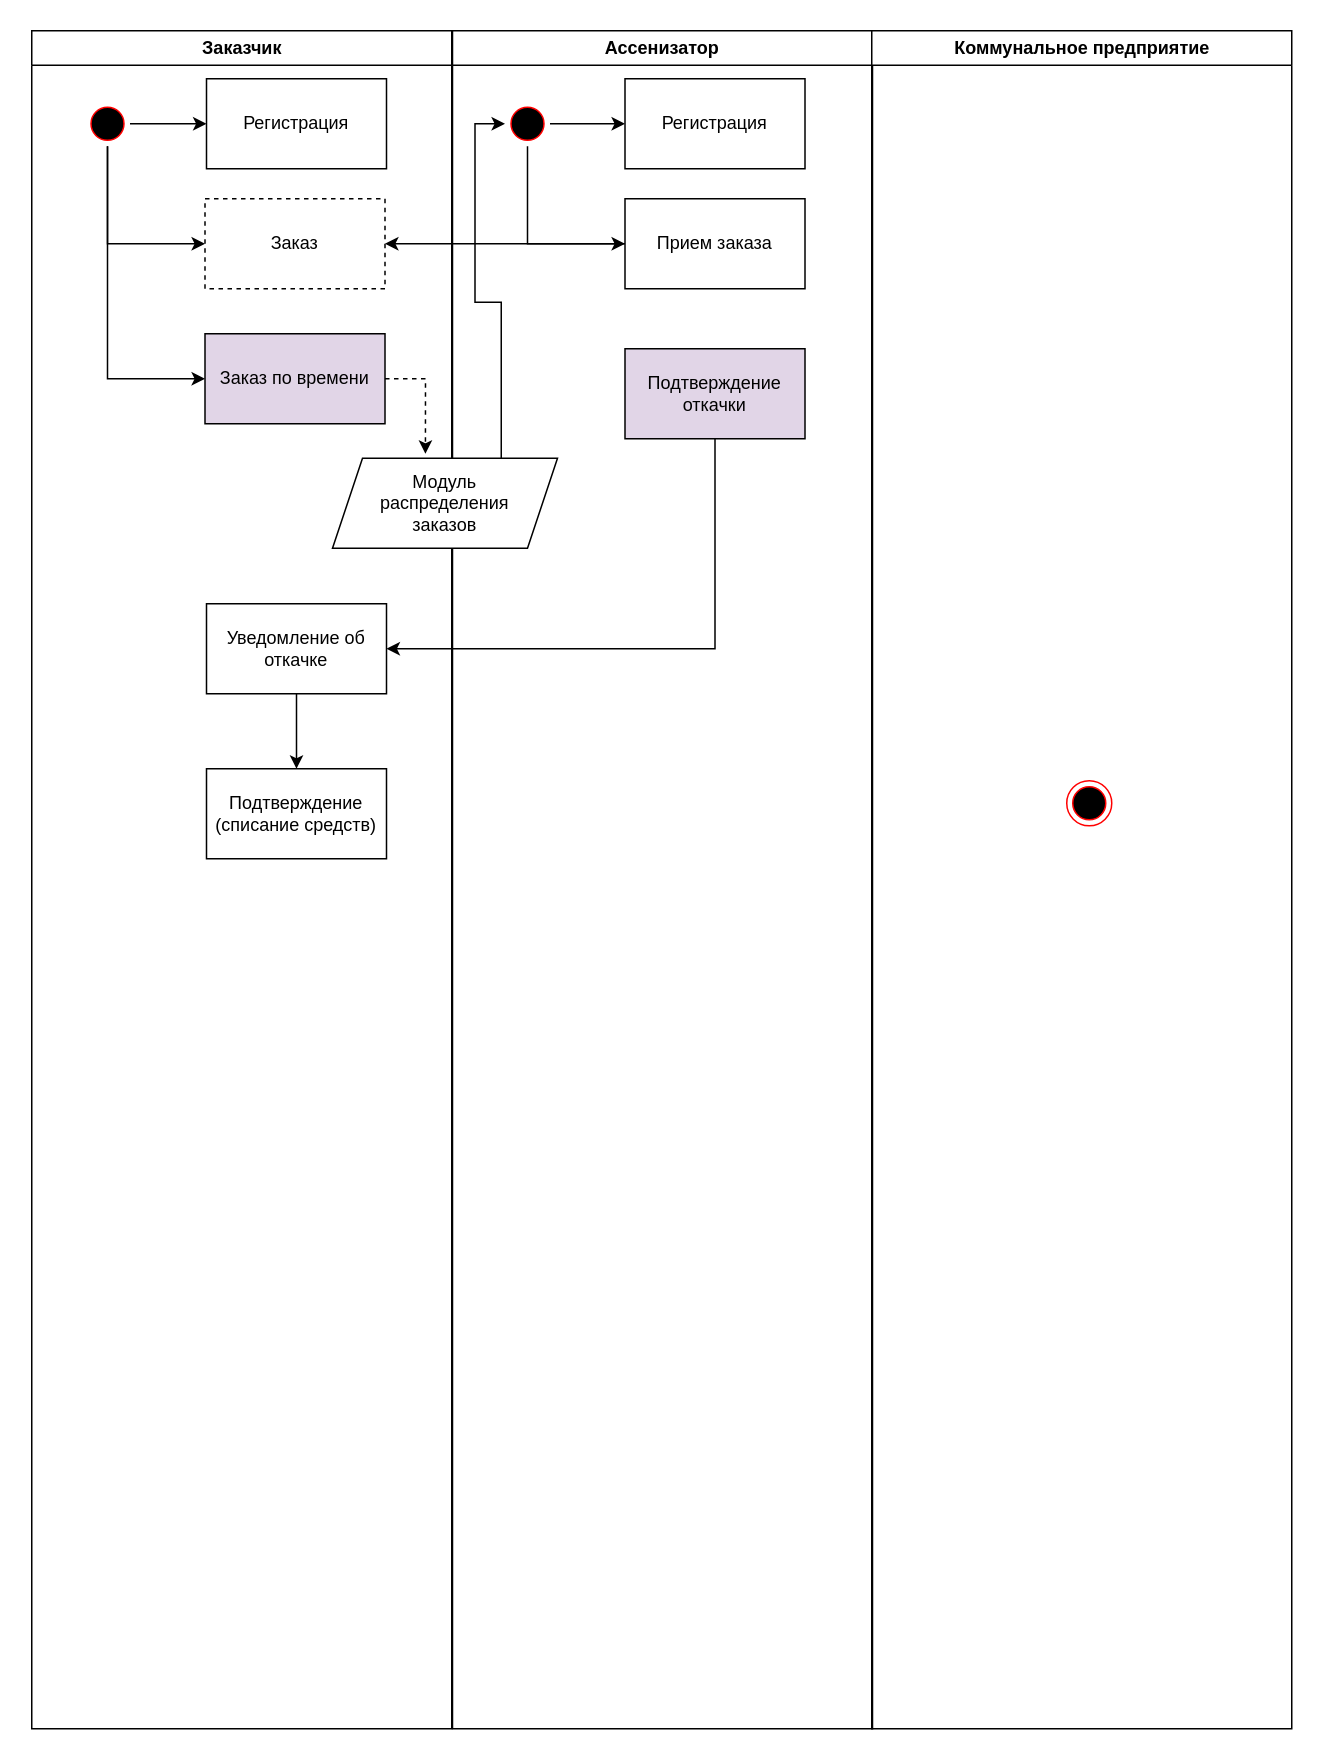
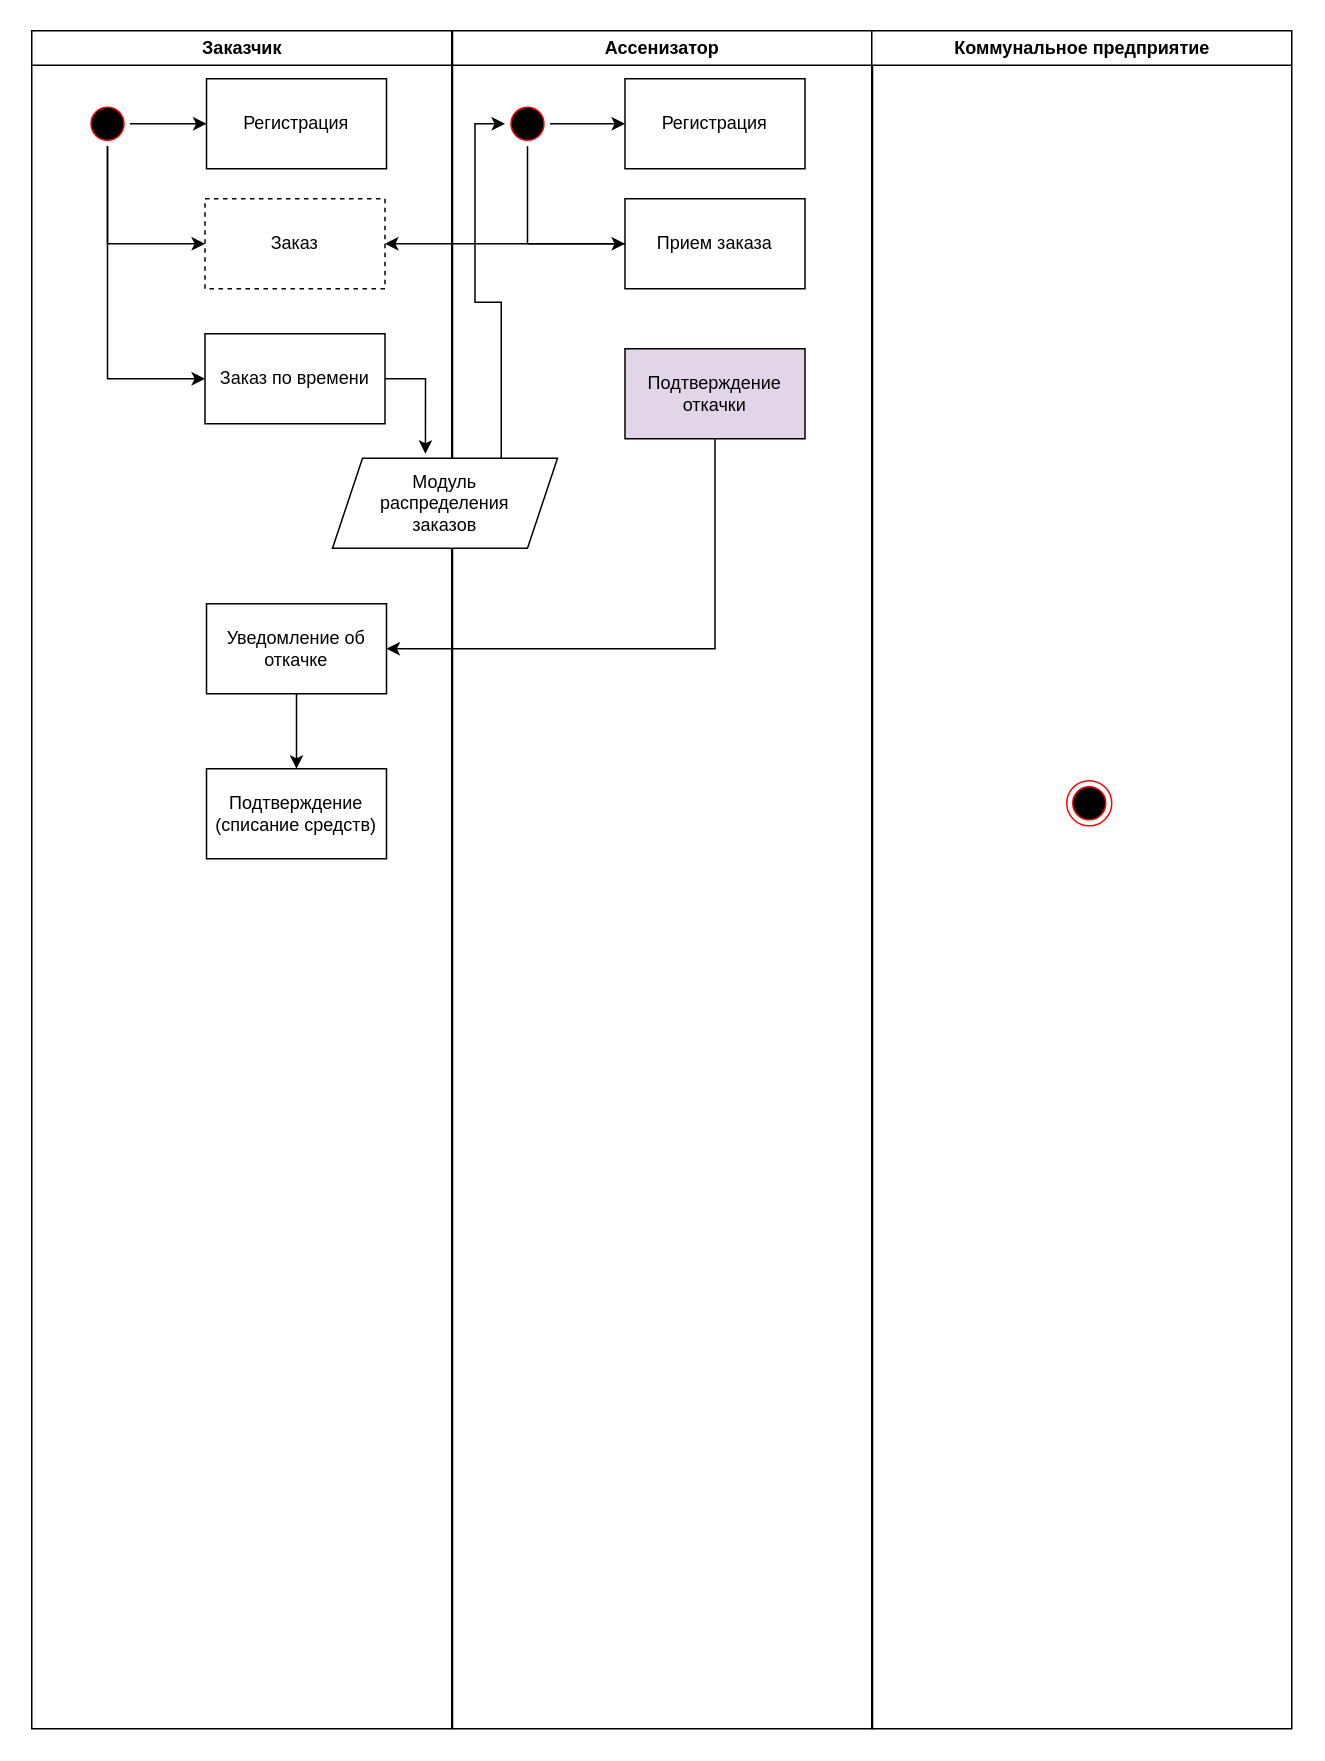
(295, 379) -> (295, 379)
(425, 393) -> (425, 393)
